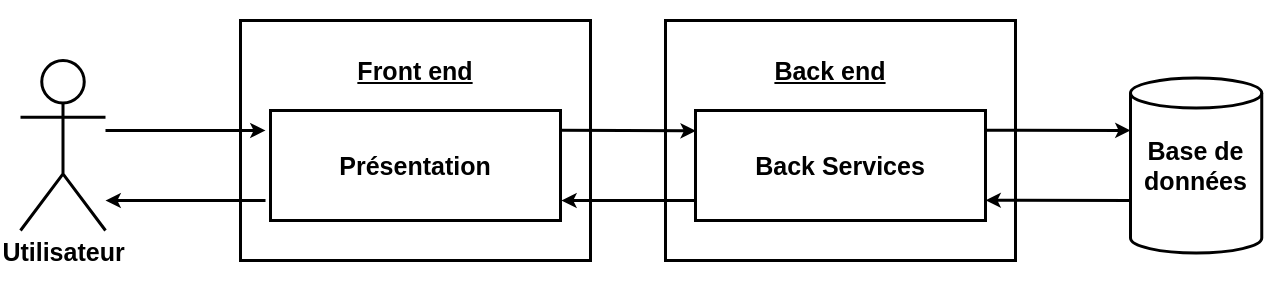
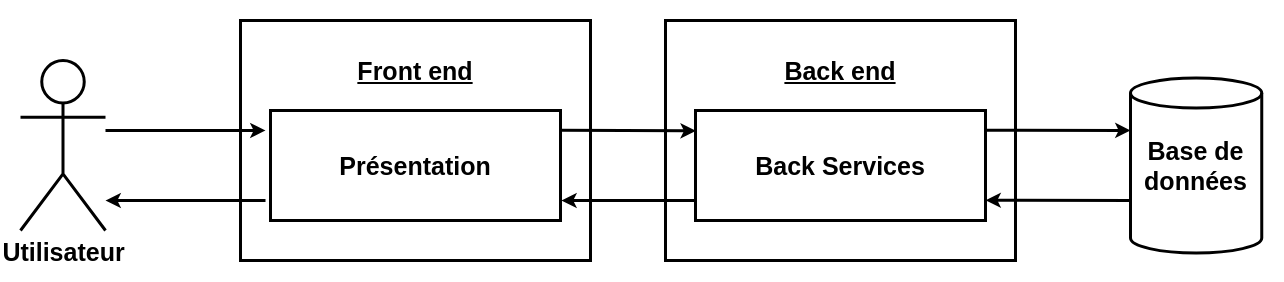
(831, 71) -> (841, 71)
